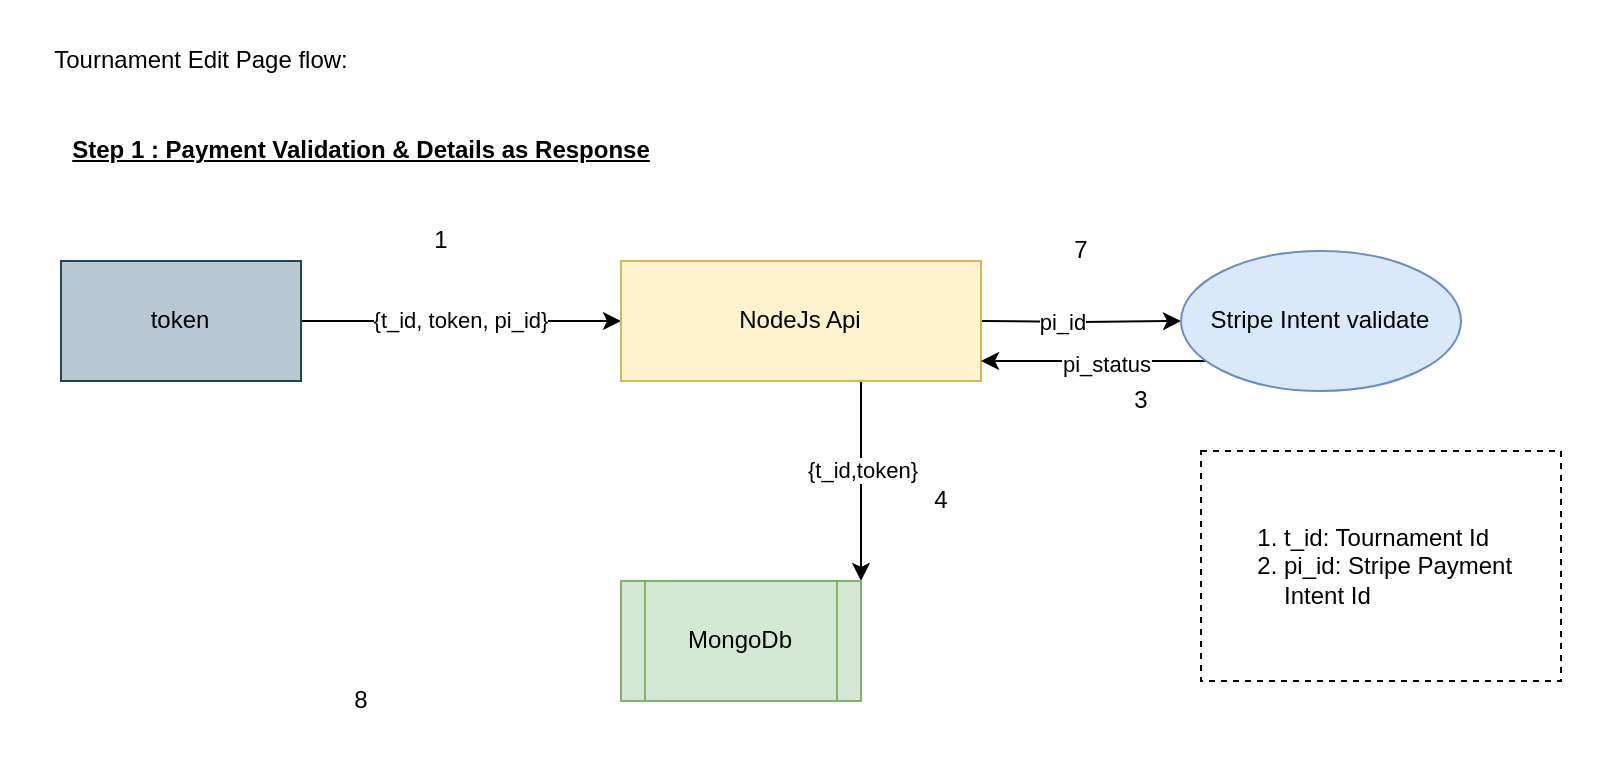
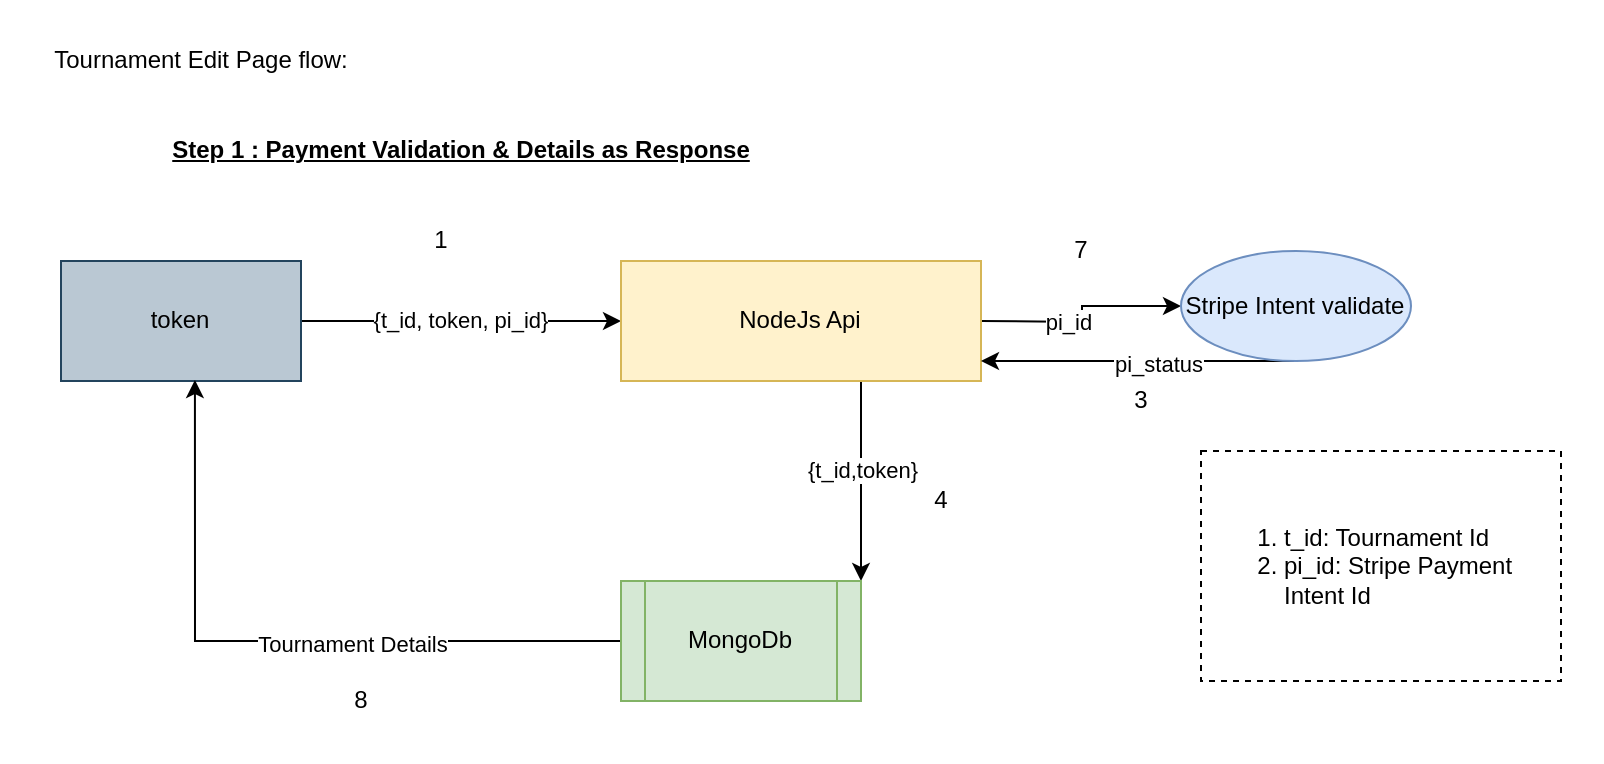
(361, 151) -> (461, 151)
(1321, 321) -> (1296, 306)
none -> (284, 641)
